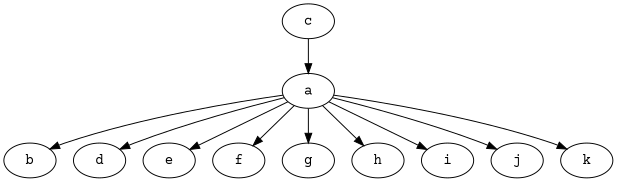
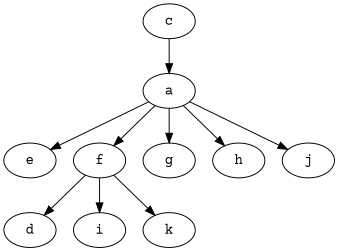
(447, 115) -> (131, 192)
(206, 119) -> (68, 192)
(373, 123) -> (100, 191)
(30, 160) -> none
